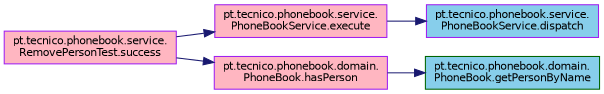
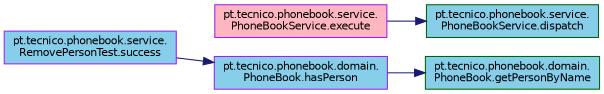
(512, 21) -> (512, 21)
(190, 35) -> none
(90, 48) -> (90, 48)
(301, 73) -> (301, 73)
